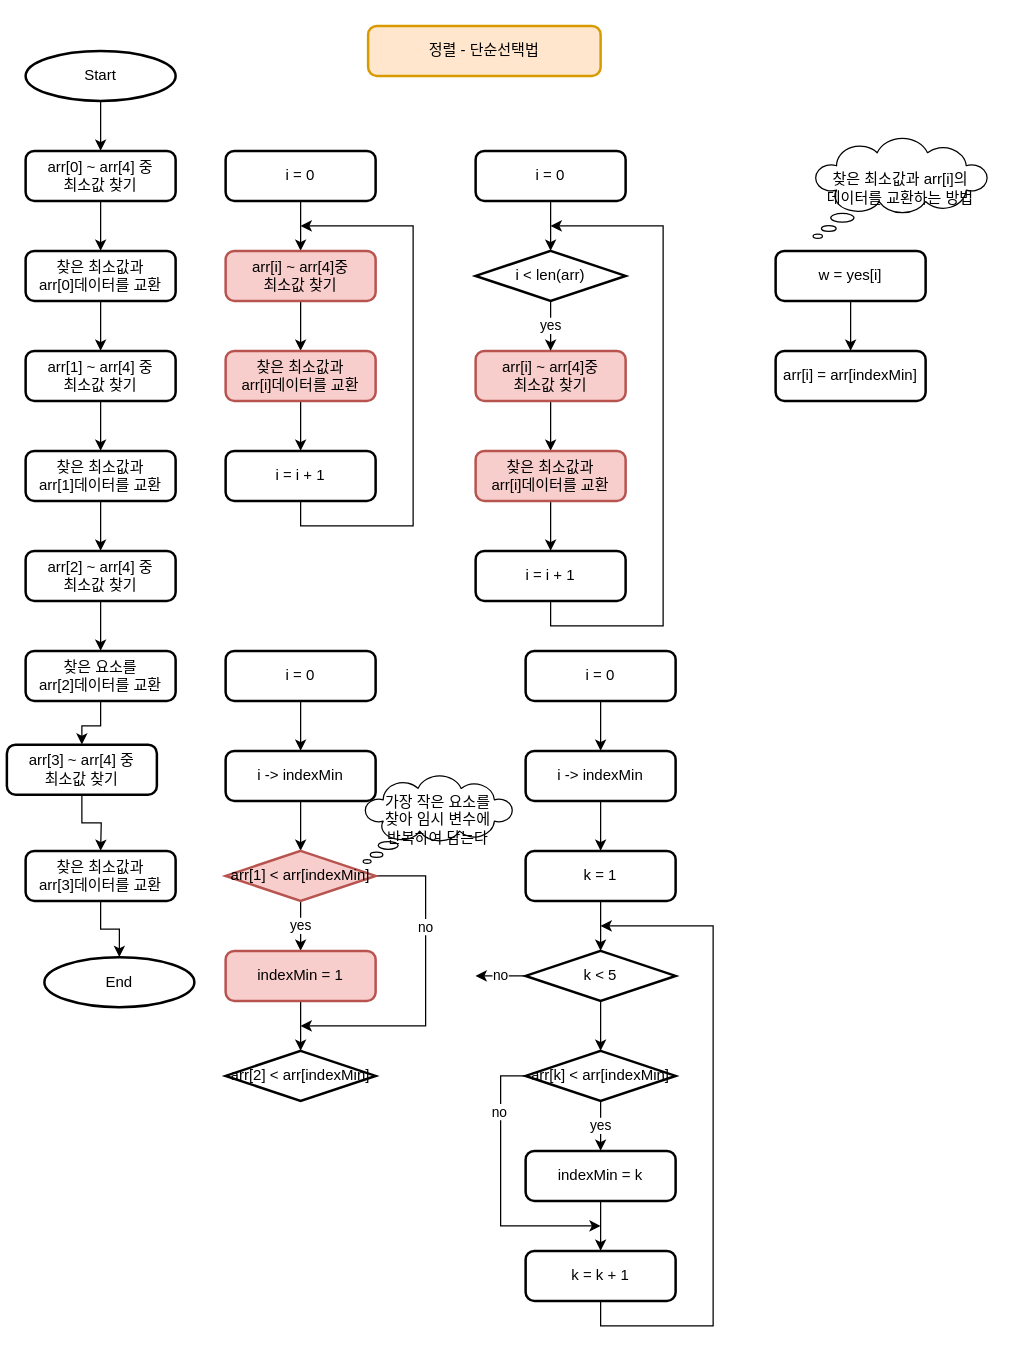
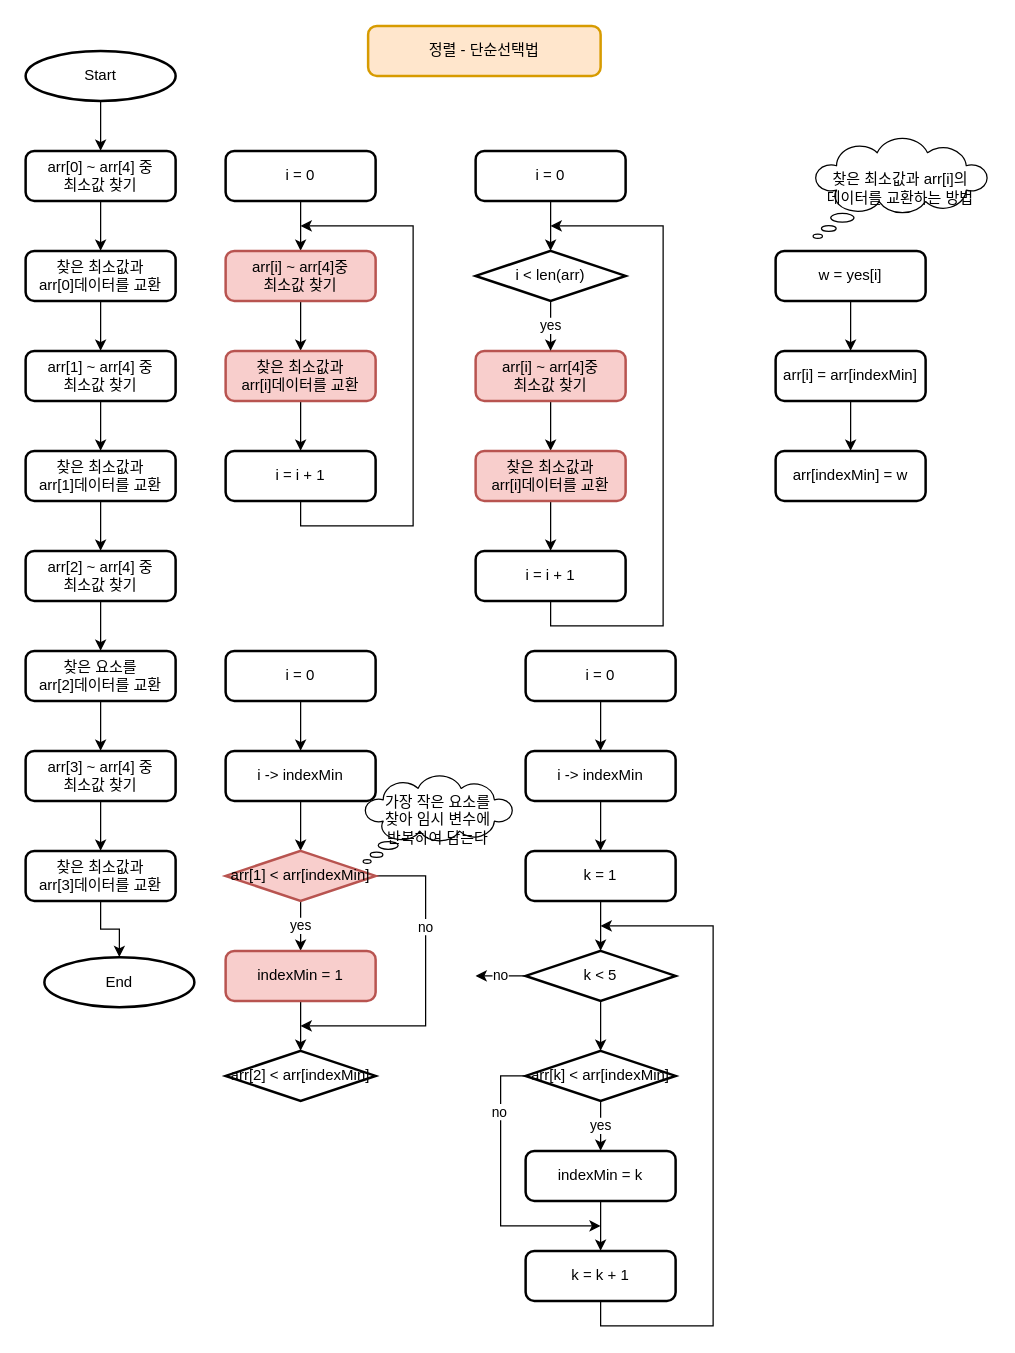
none -> (851, 422)
none -> (851, 476)
(82, 769) -> (101, 776)
